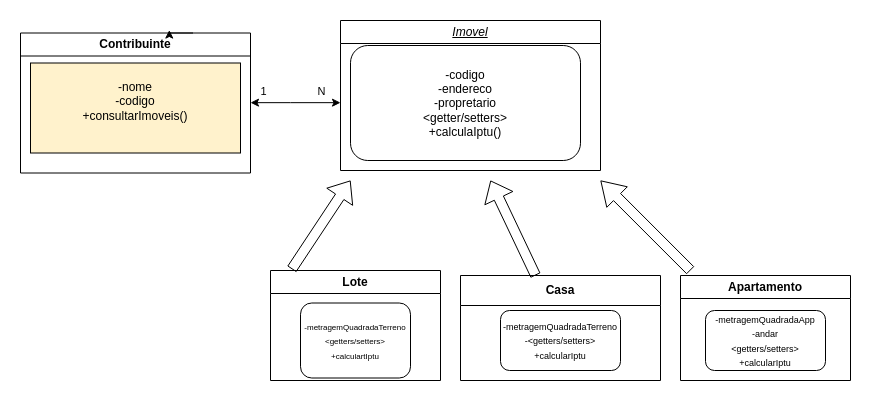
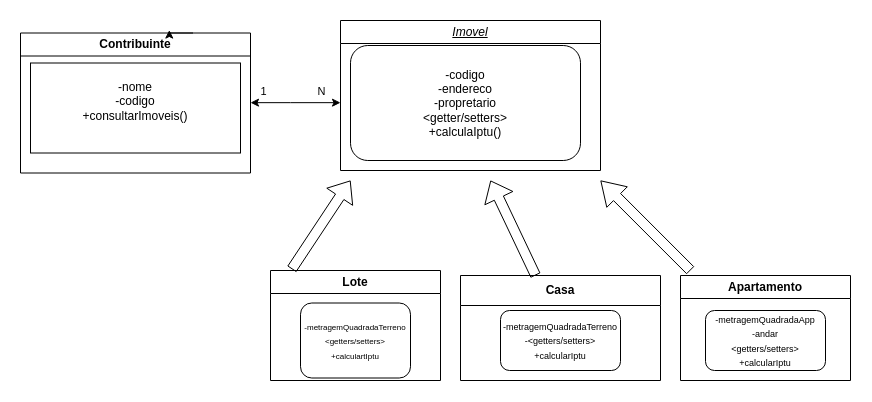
(136, 108) -> (136, 108)
